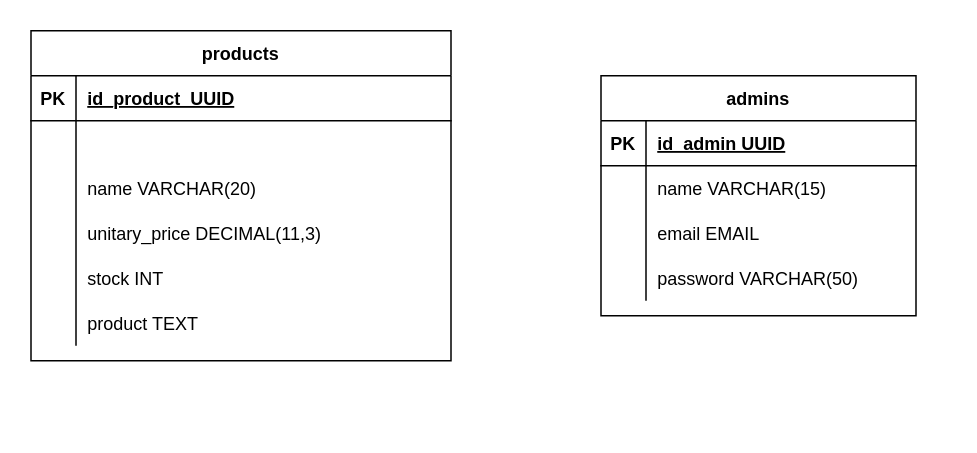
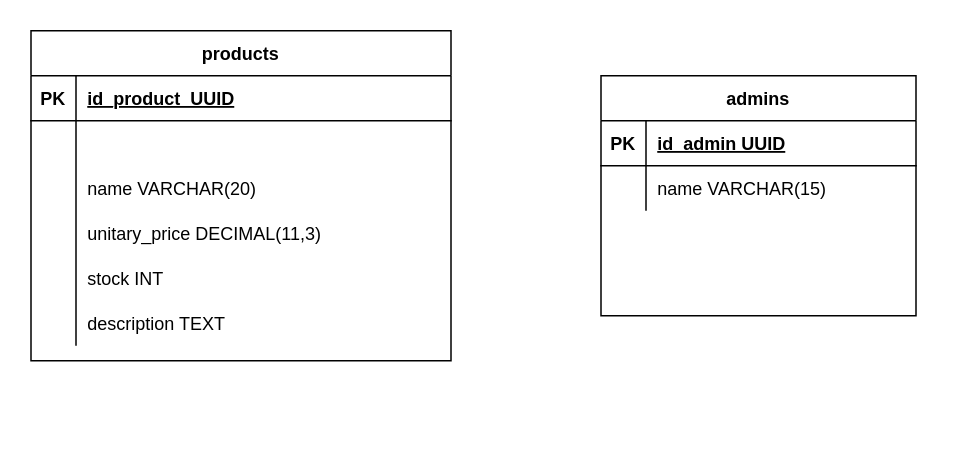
(781, 233) -> none
(781, 278) -> none
(145, 324) -> (161, 324)
